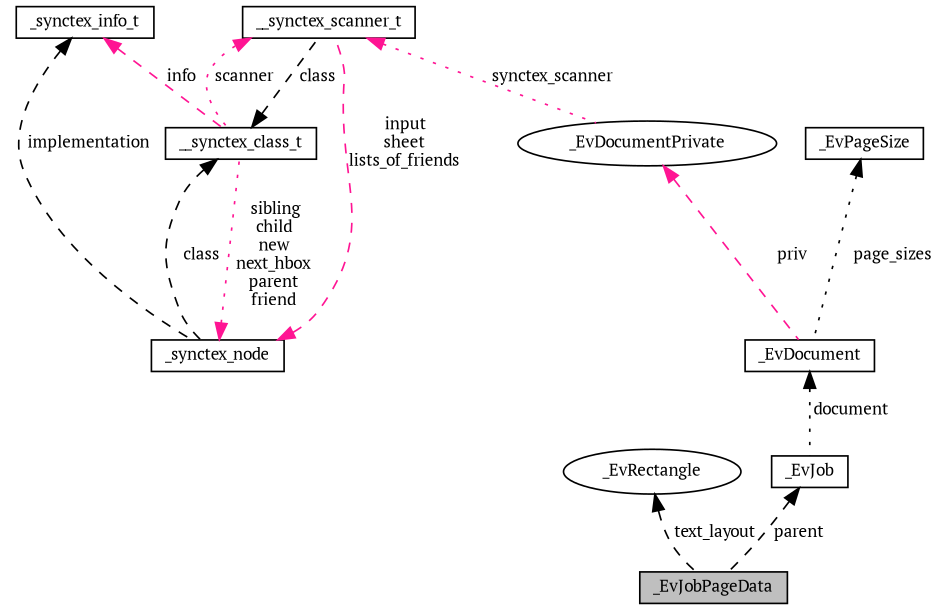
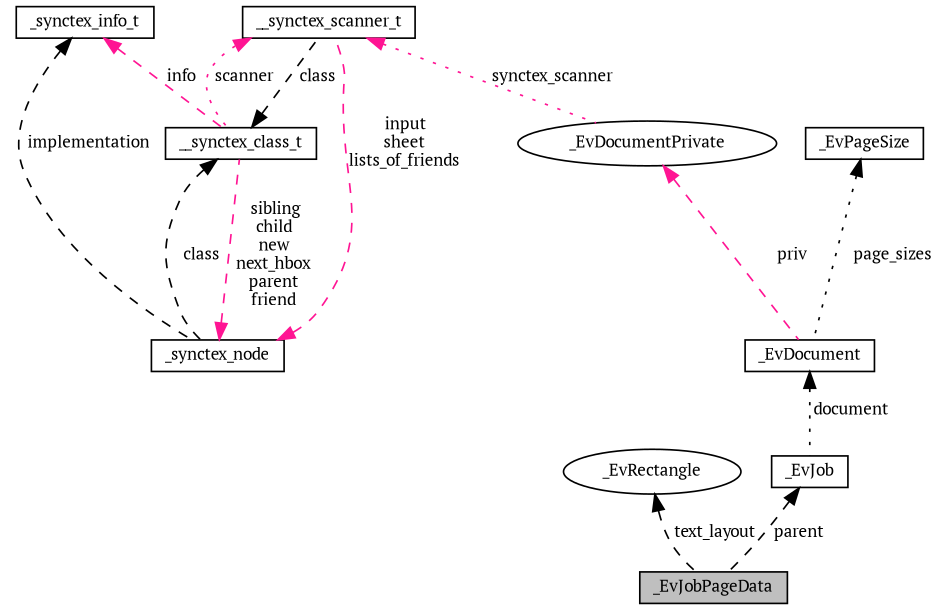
(230, 241) -> (230, 241)
